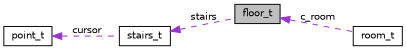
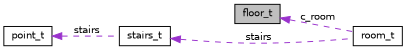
(207, 24) -> (267, 43)
(86, 31) -> (86, 31)
